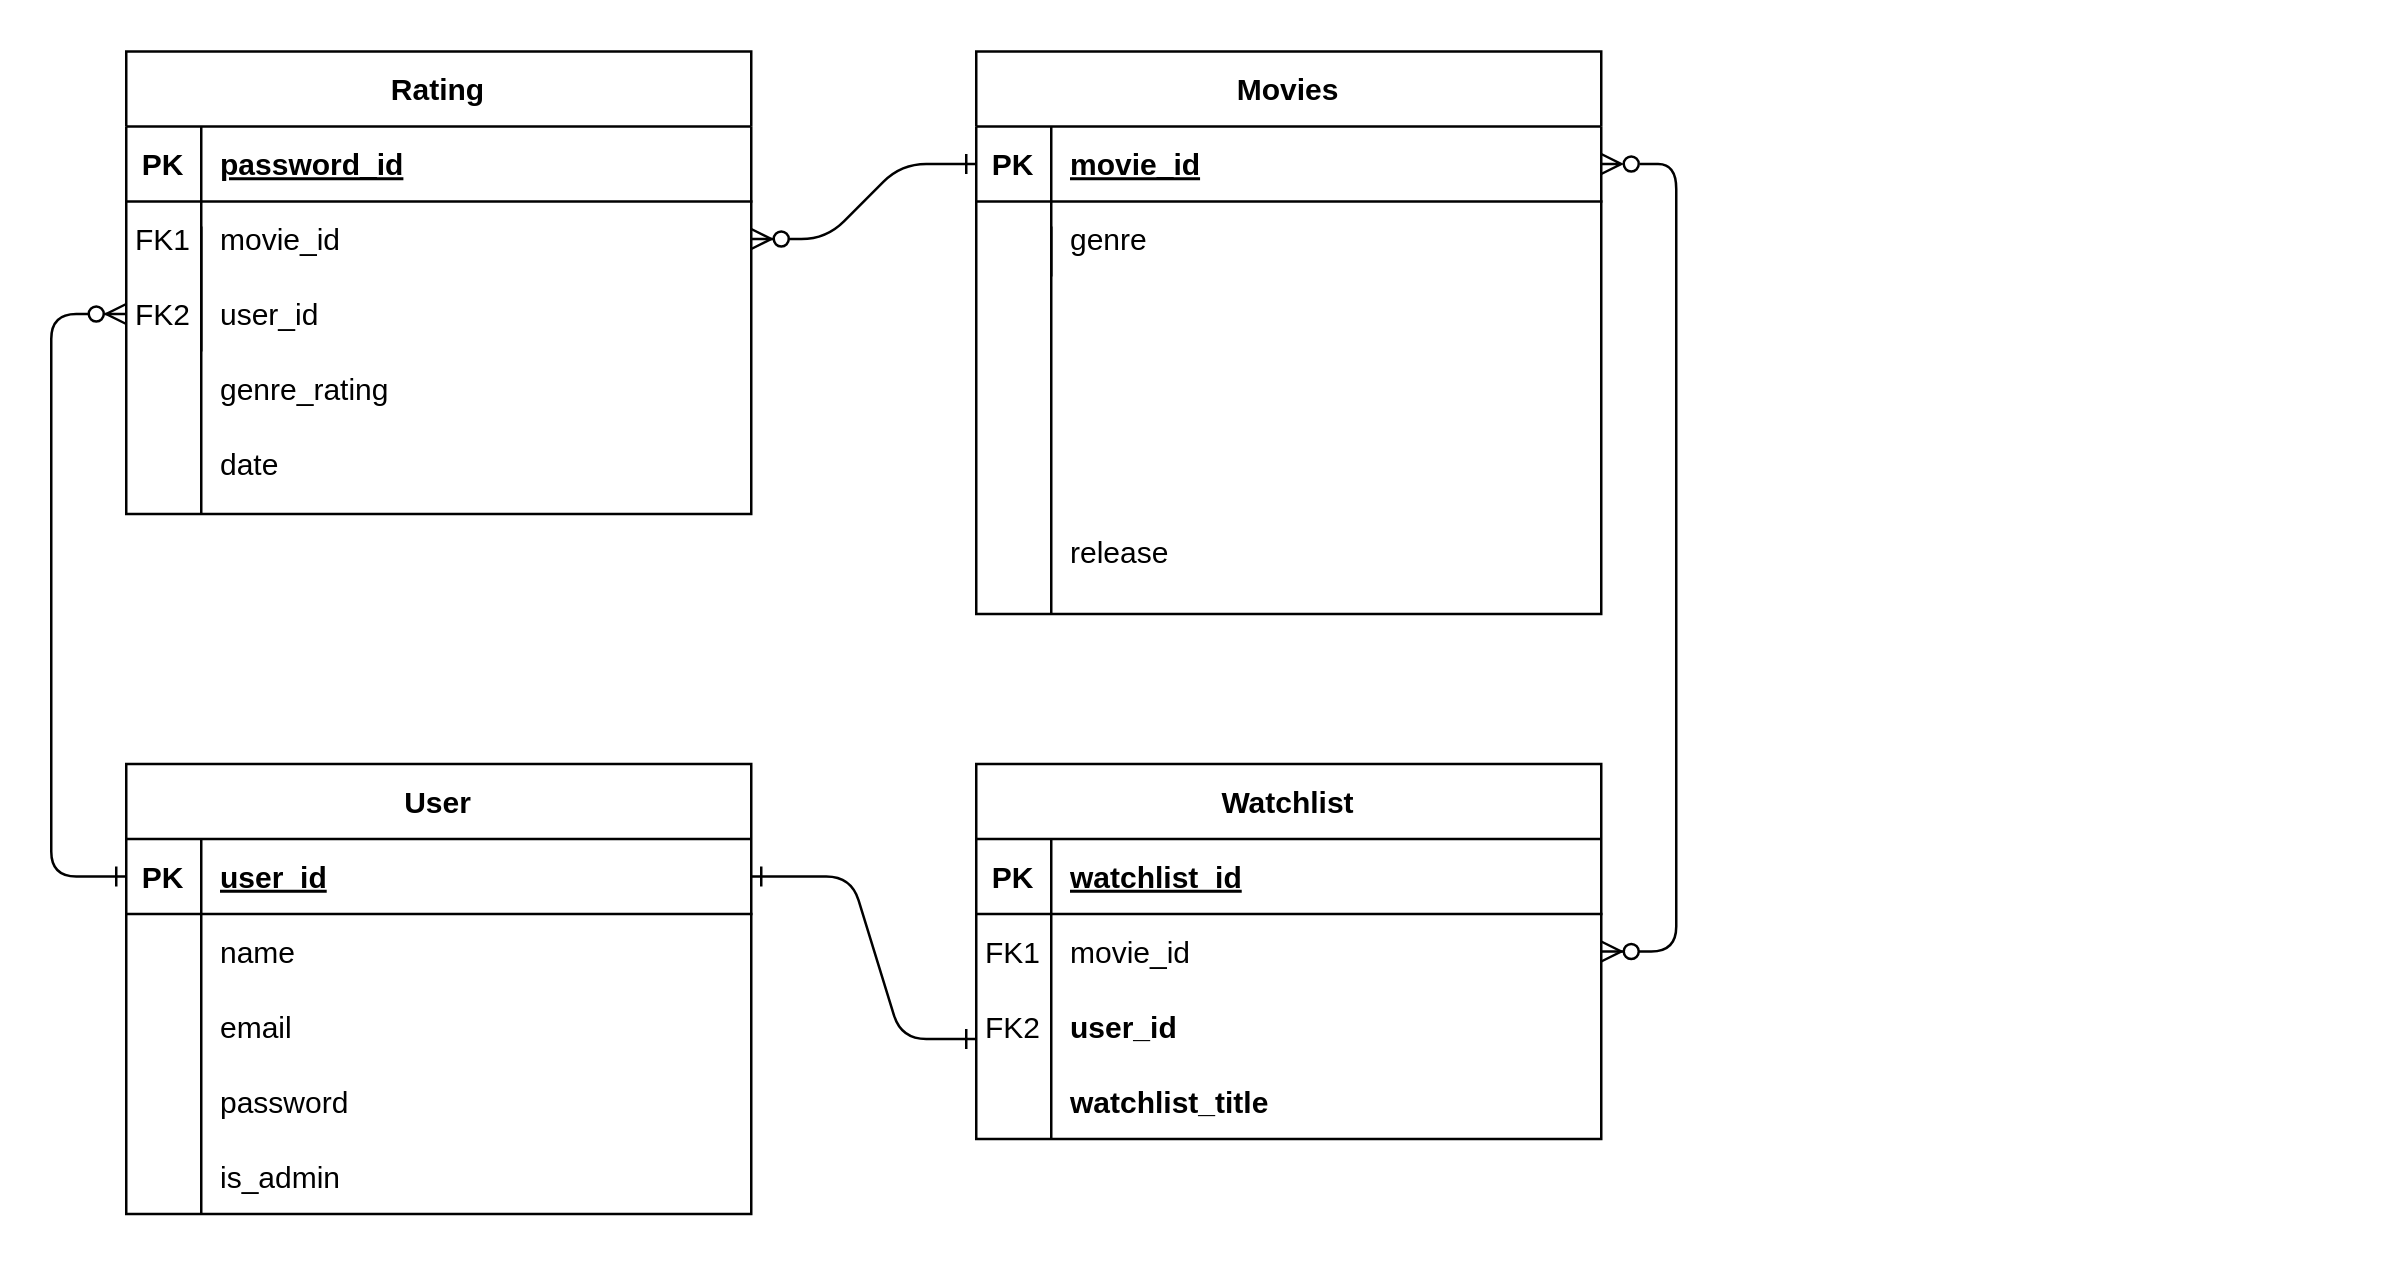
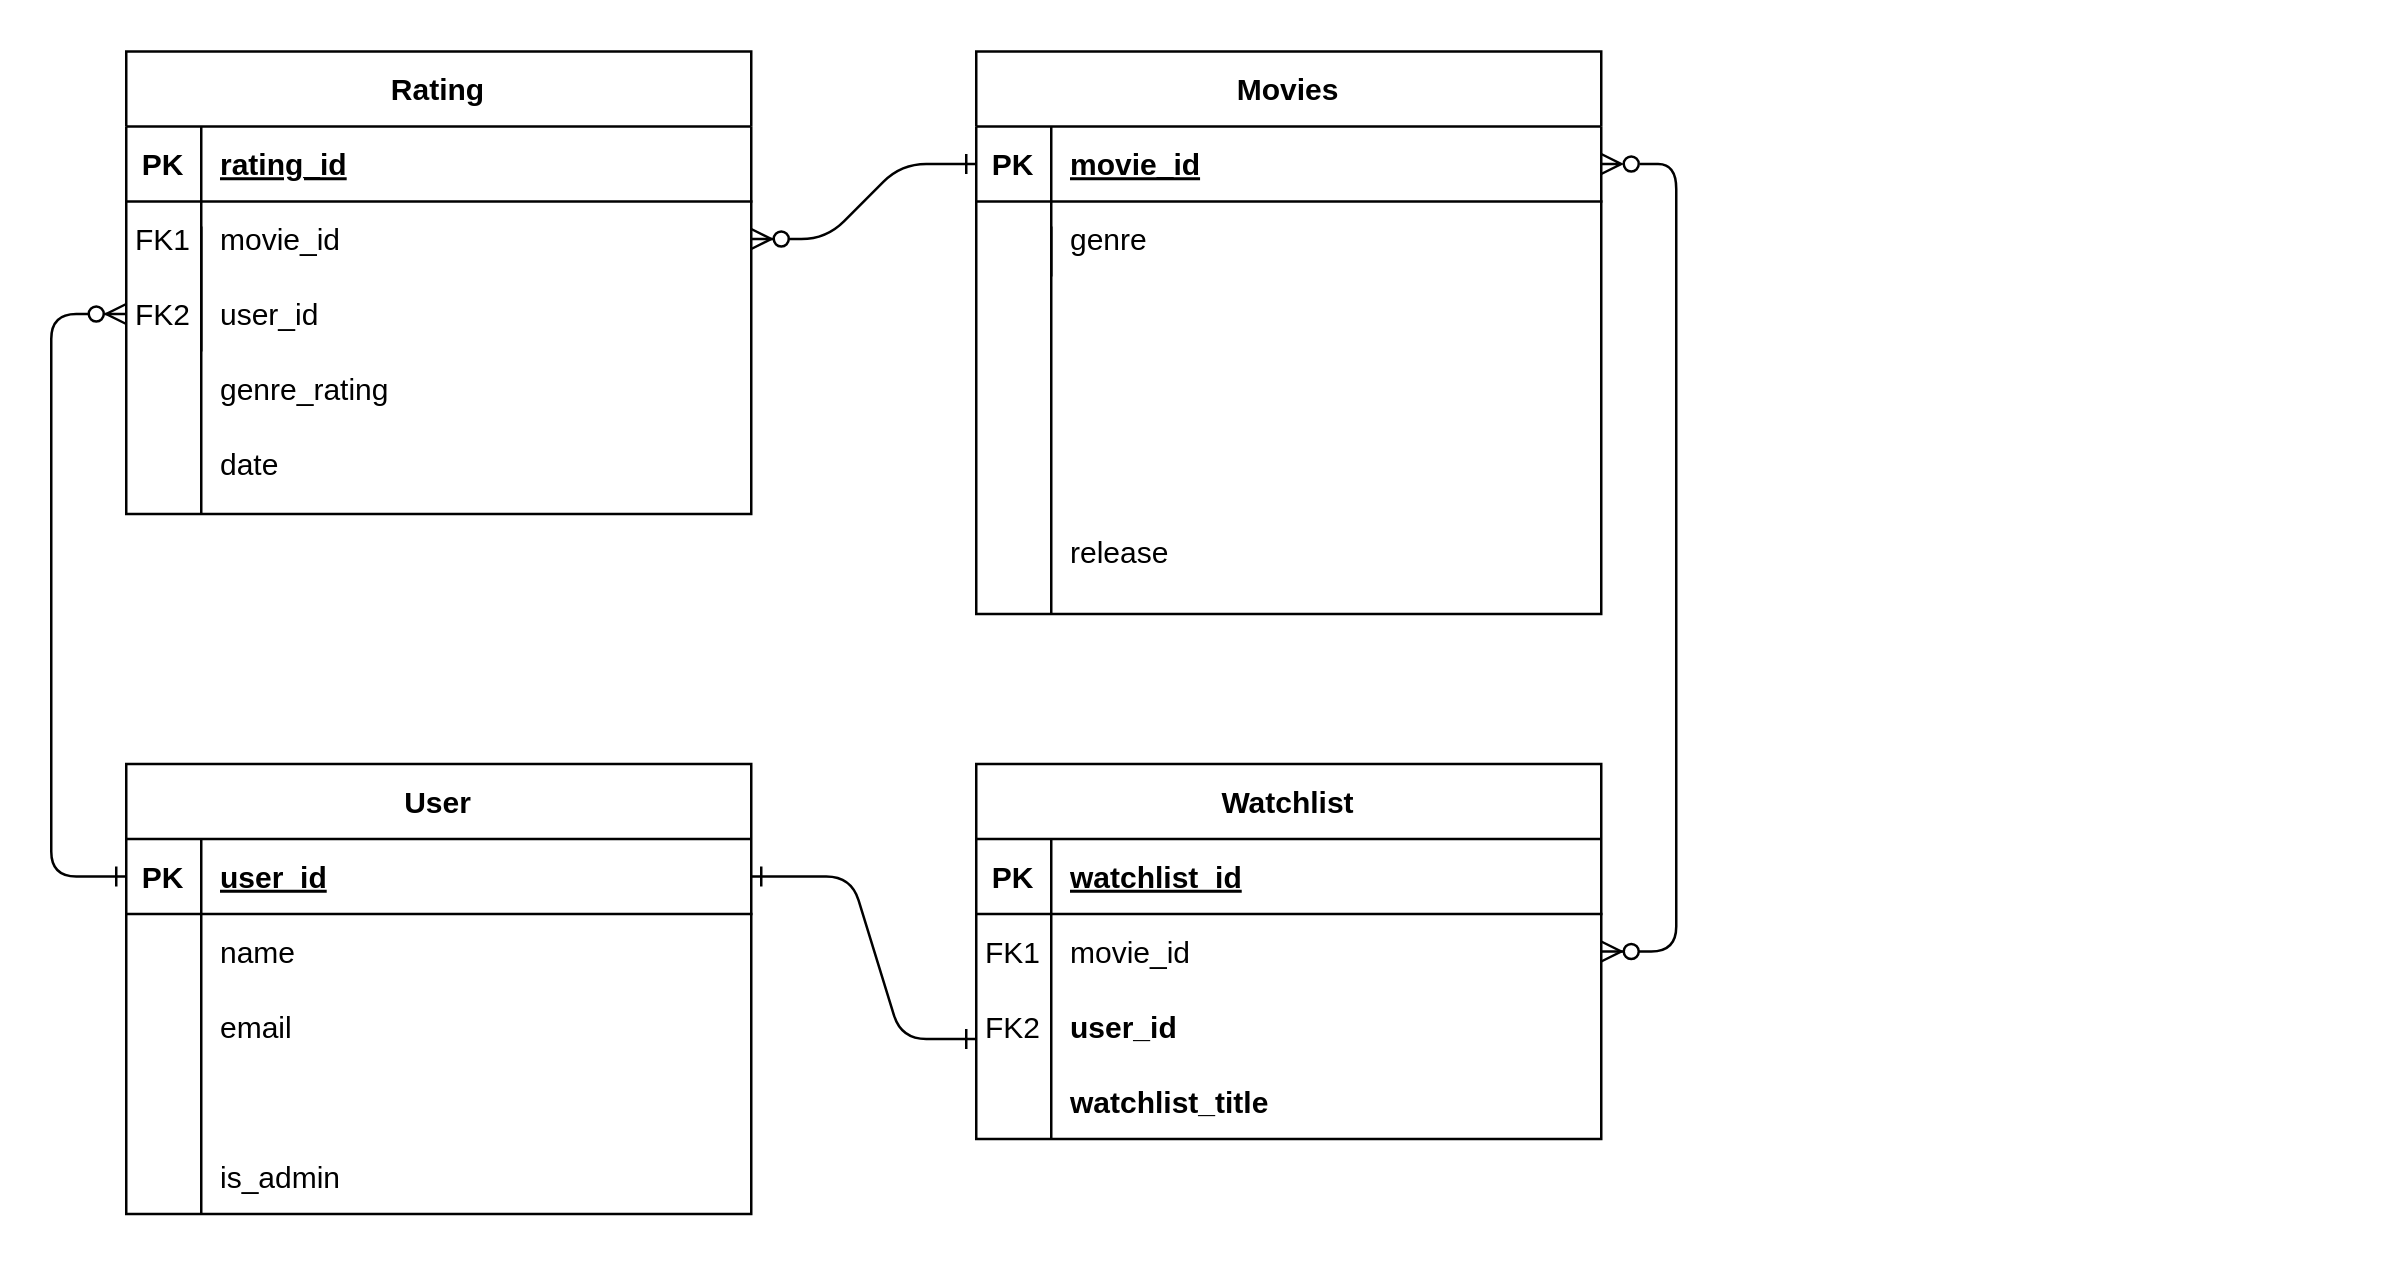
(309, 165) -> (288, 165)
(476, 1101) -> none
